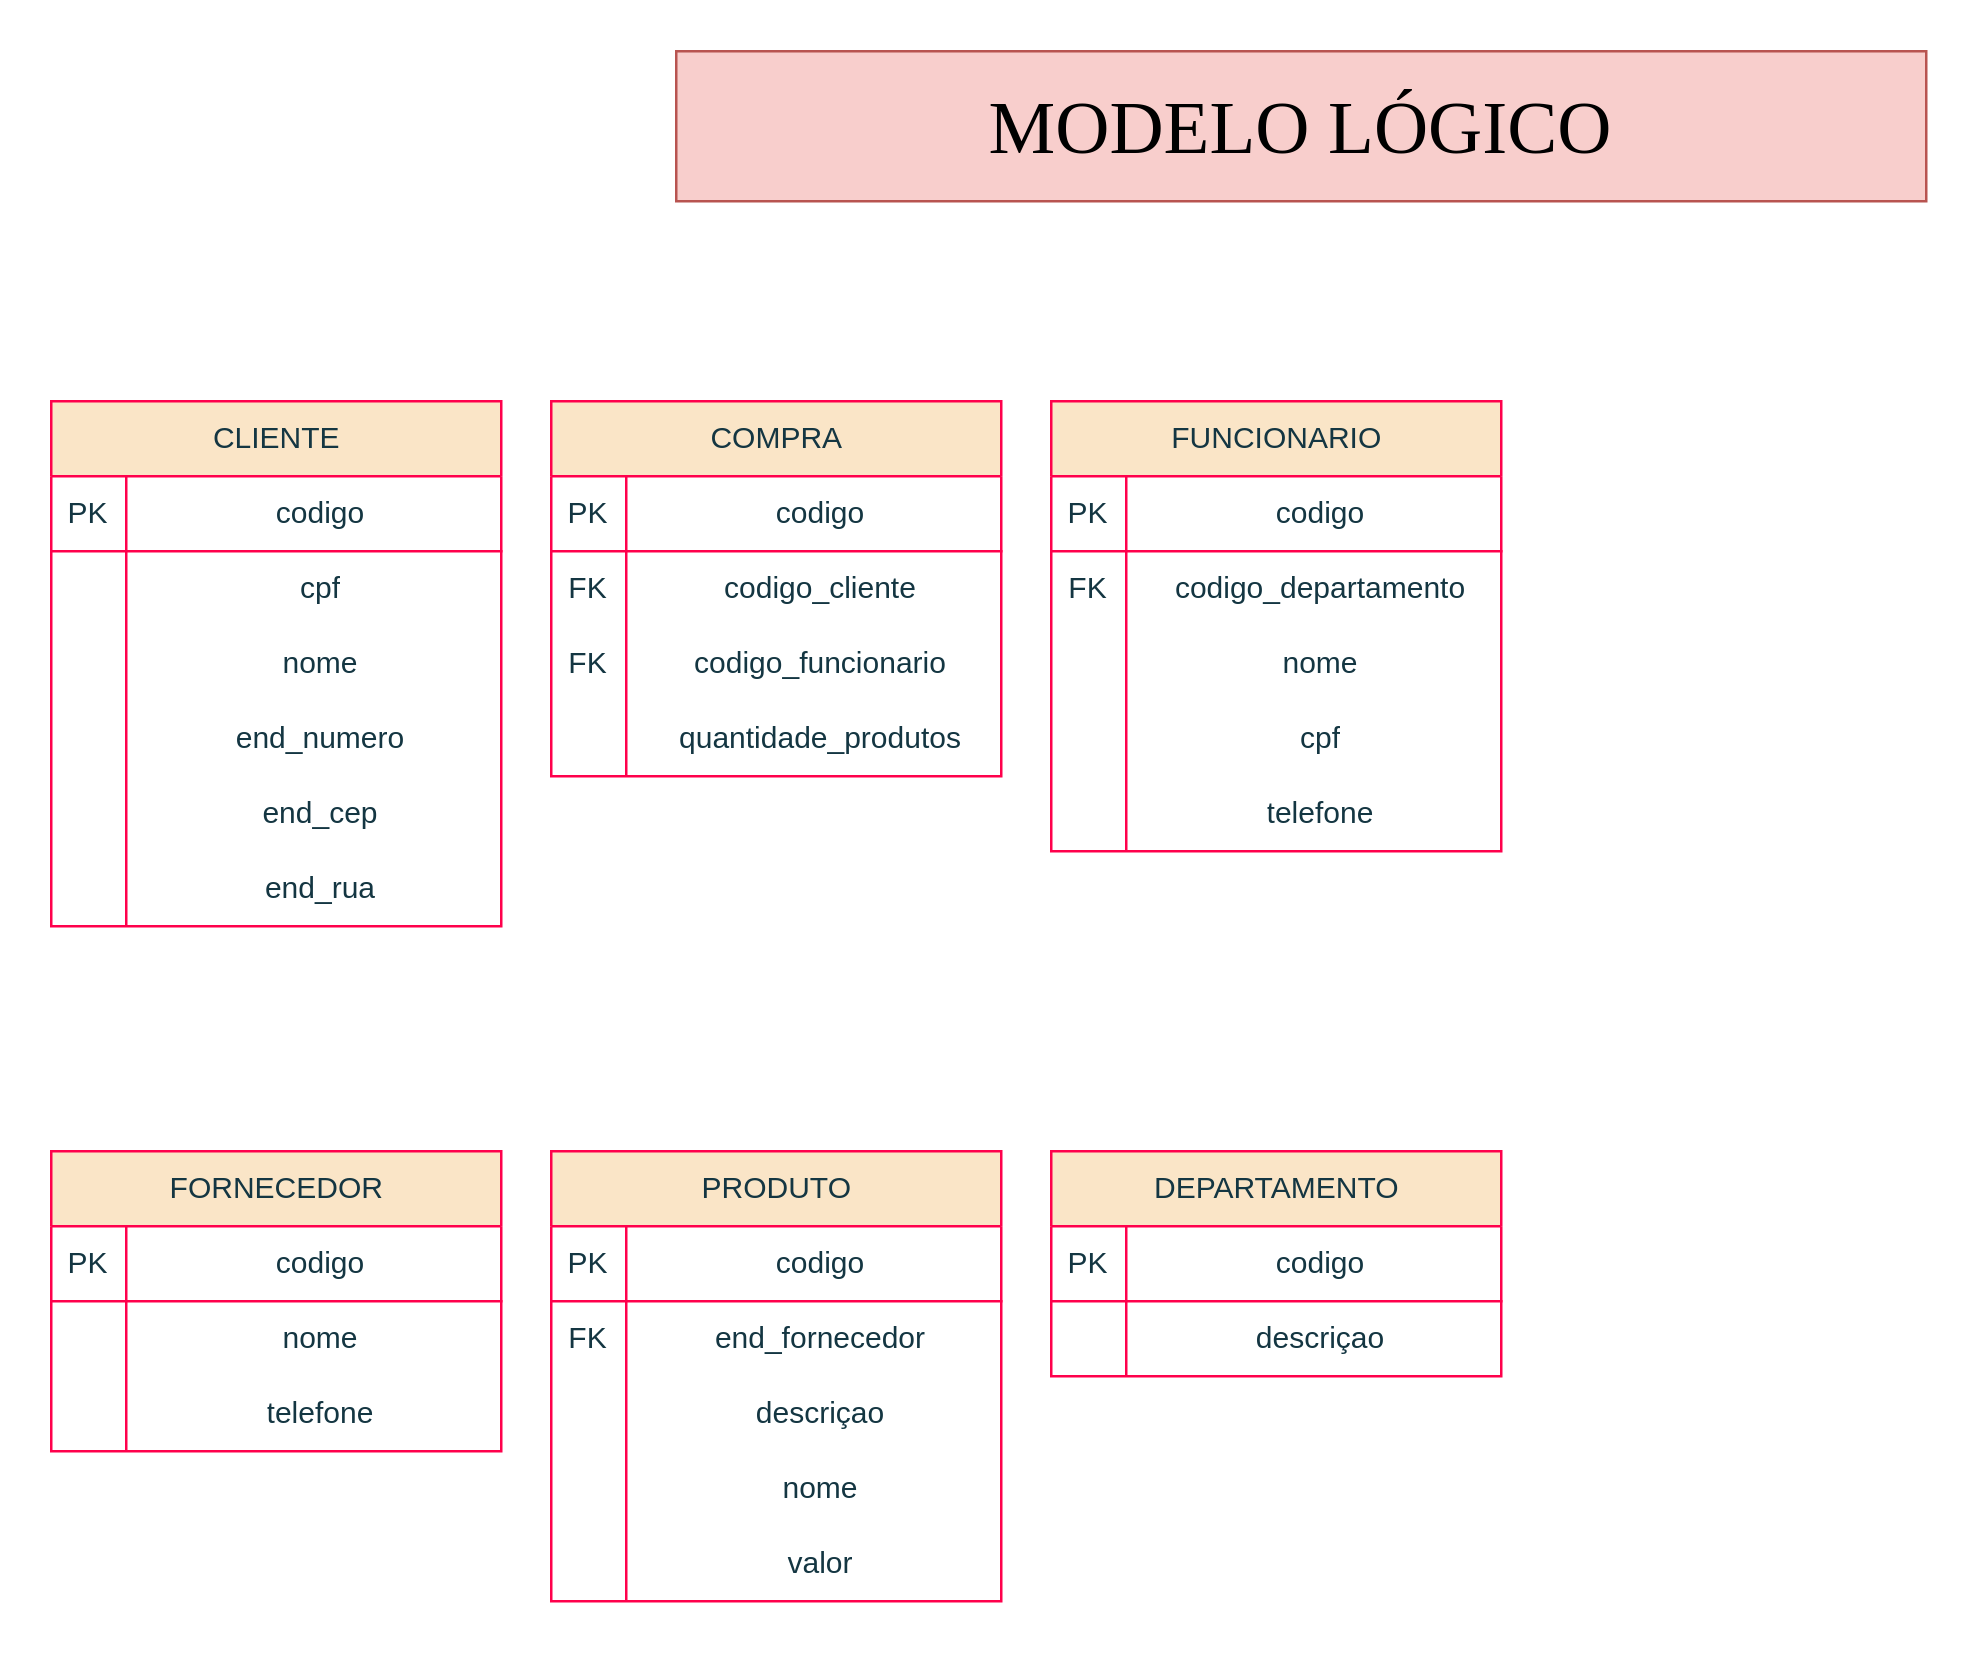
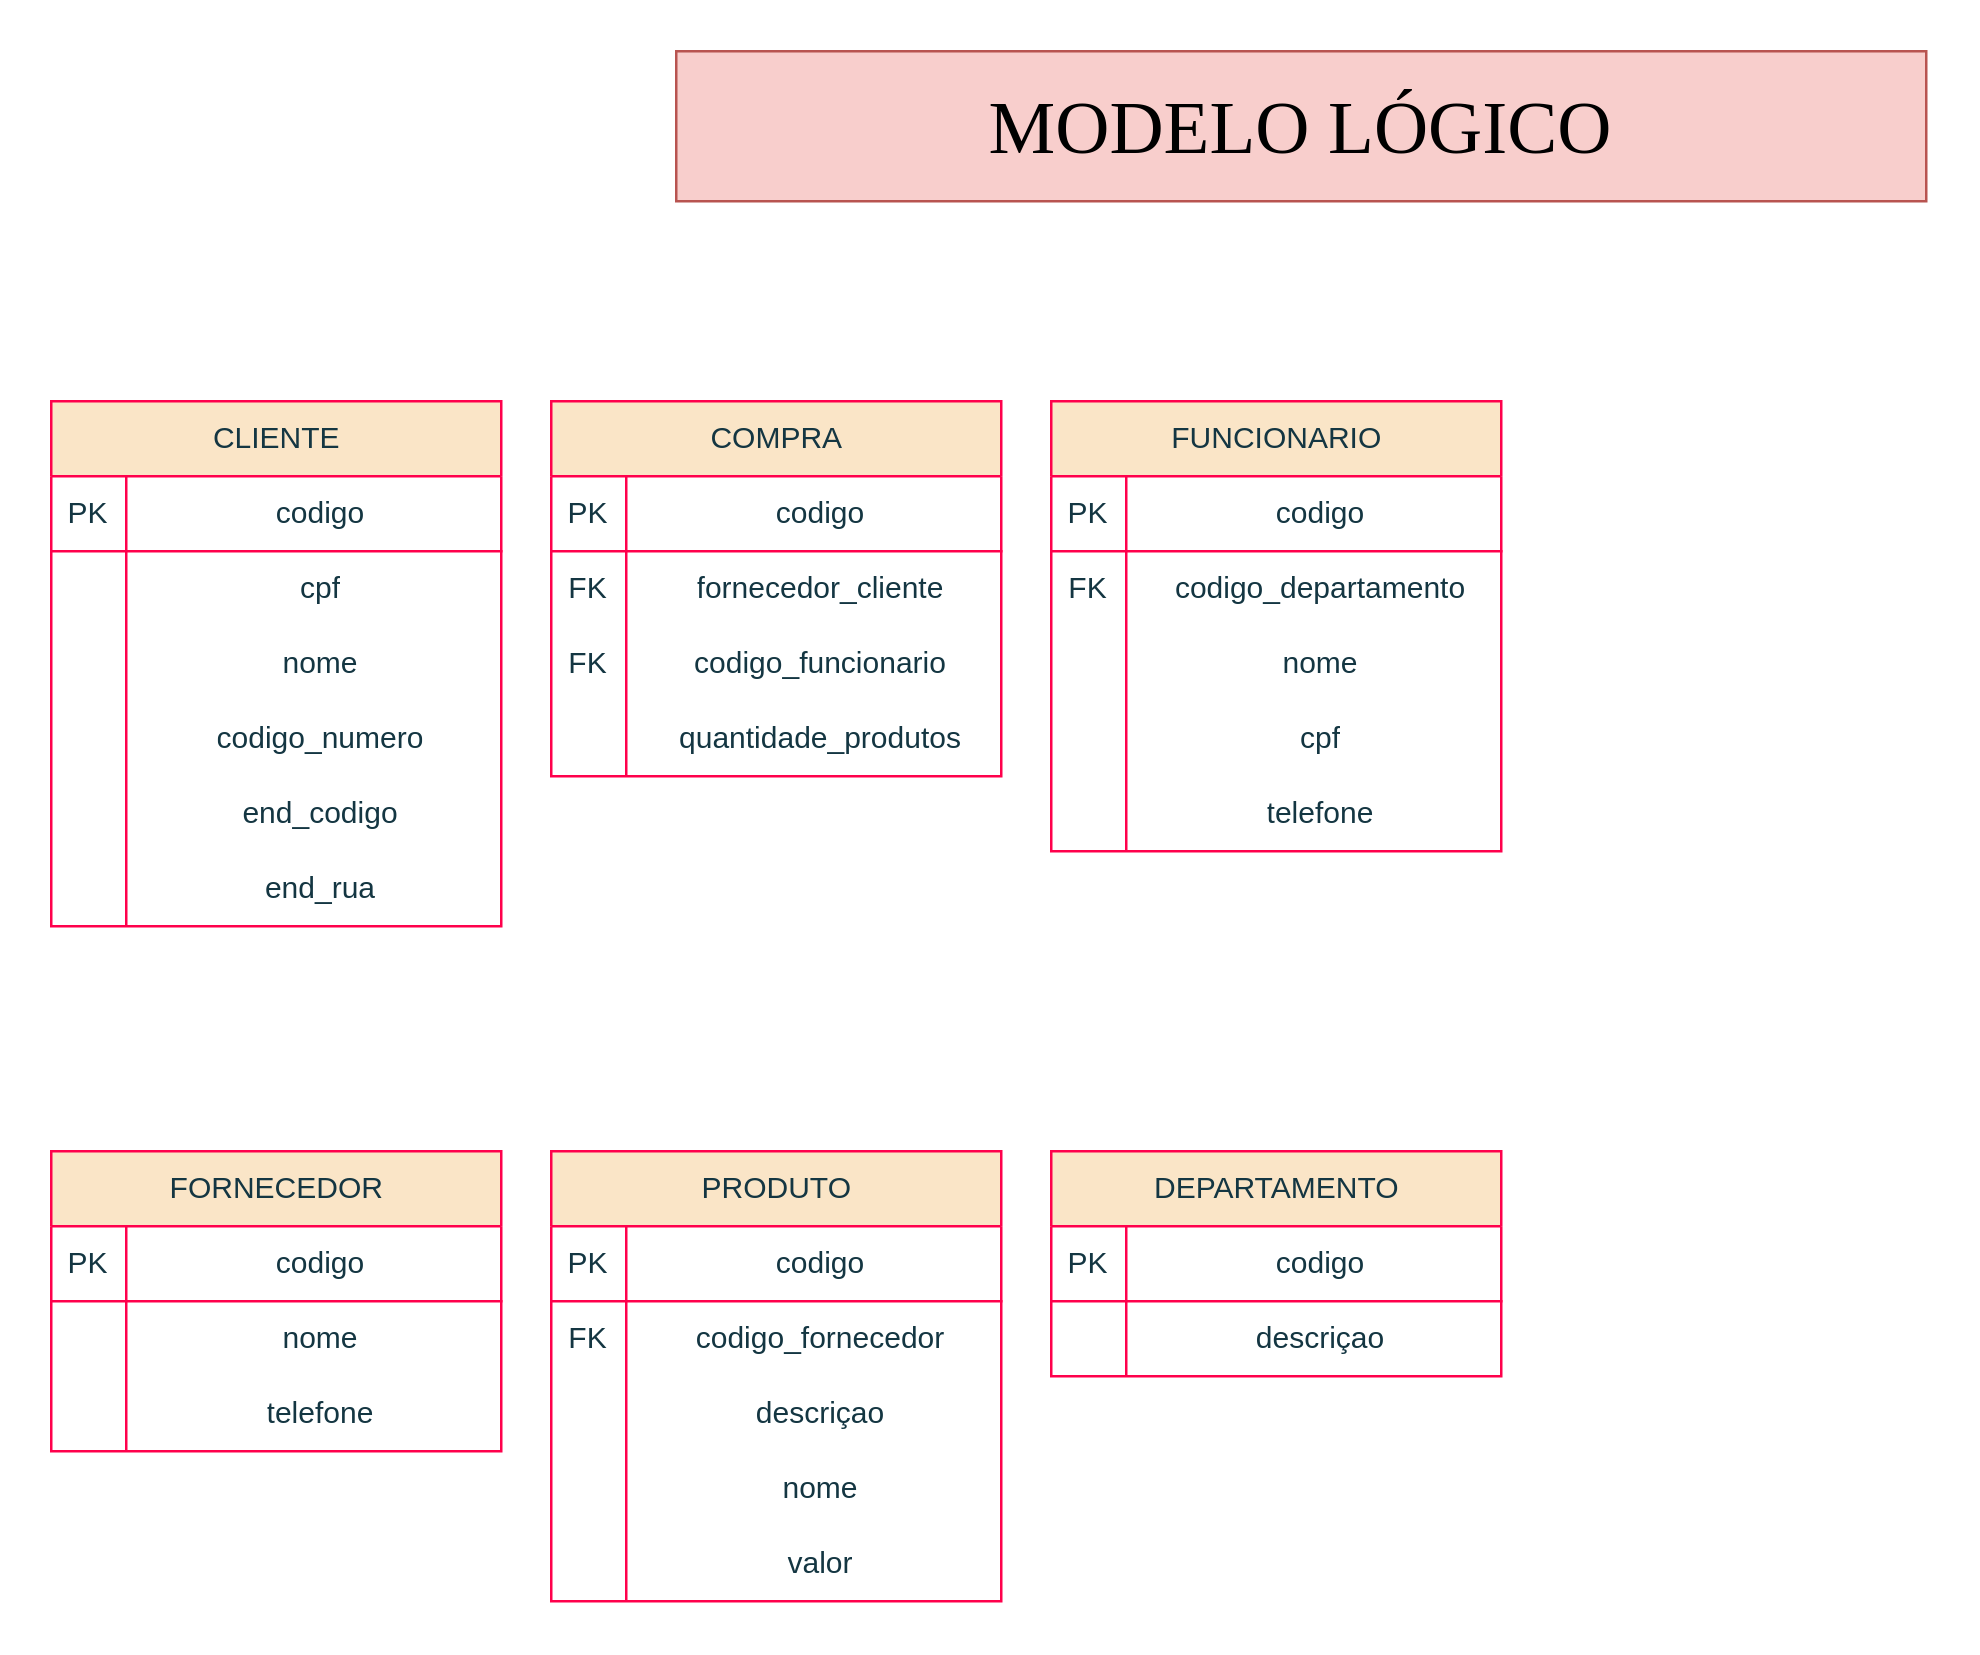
(821, 589) -> (821, 589)
(321, 739) -> (321, 739)
(321, 814) -> (321, 814)
(821, 1339) -> (821, 1339)
